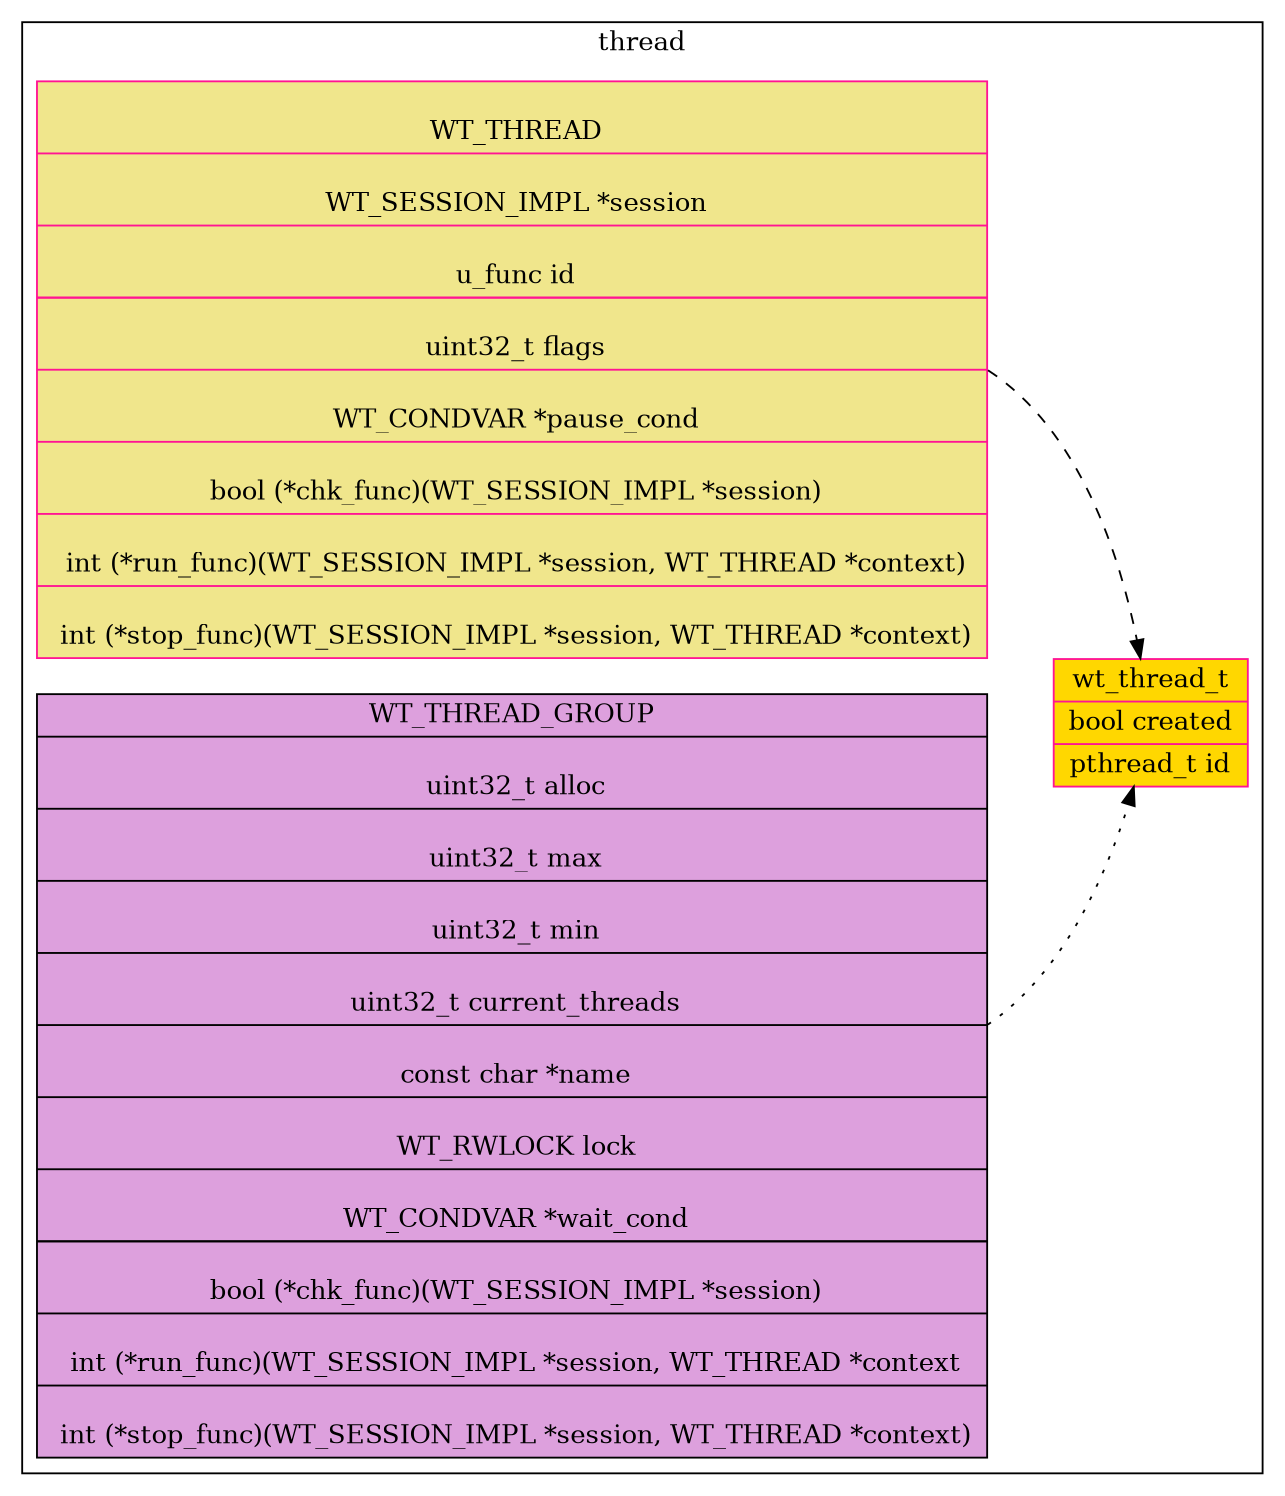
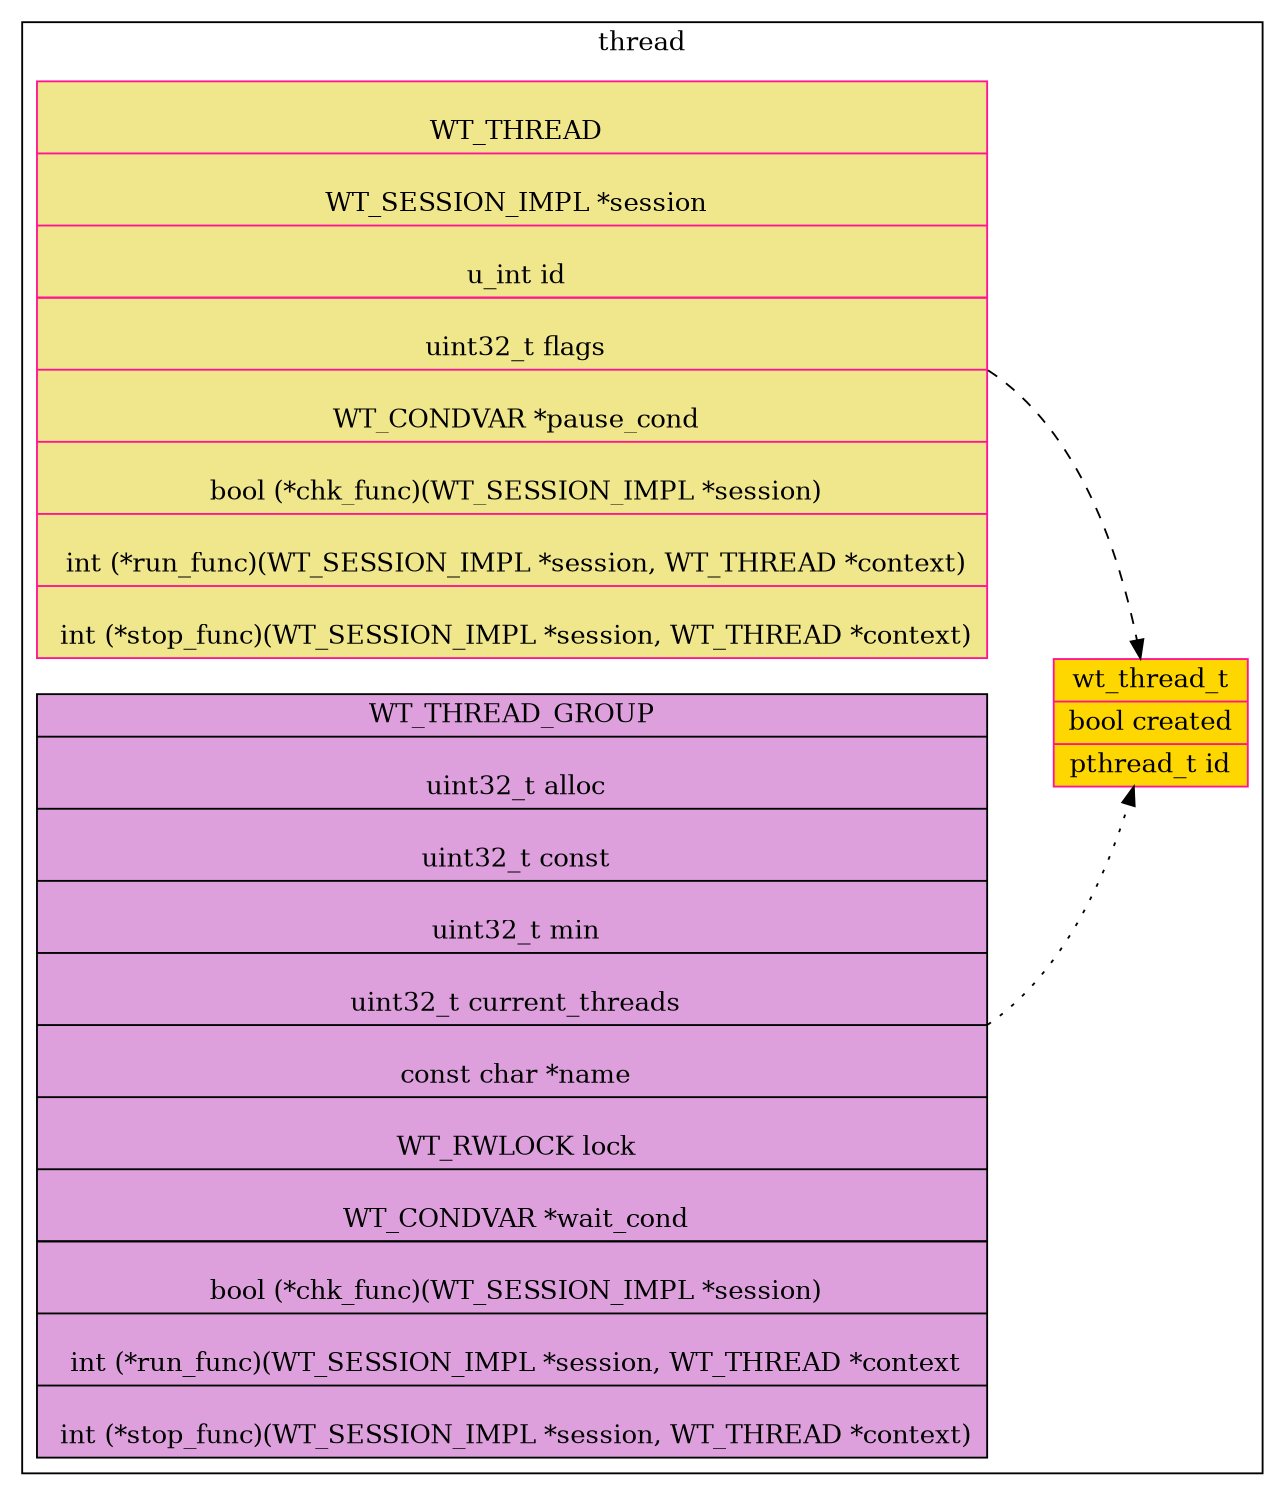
(512, 275) -> (512, 275)
(512, 859) -> (512, 859)
